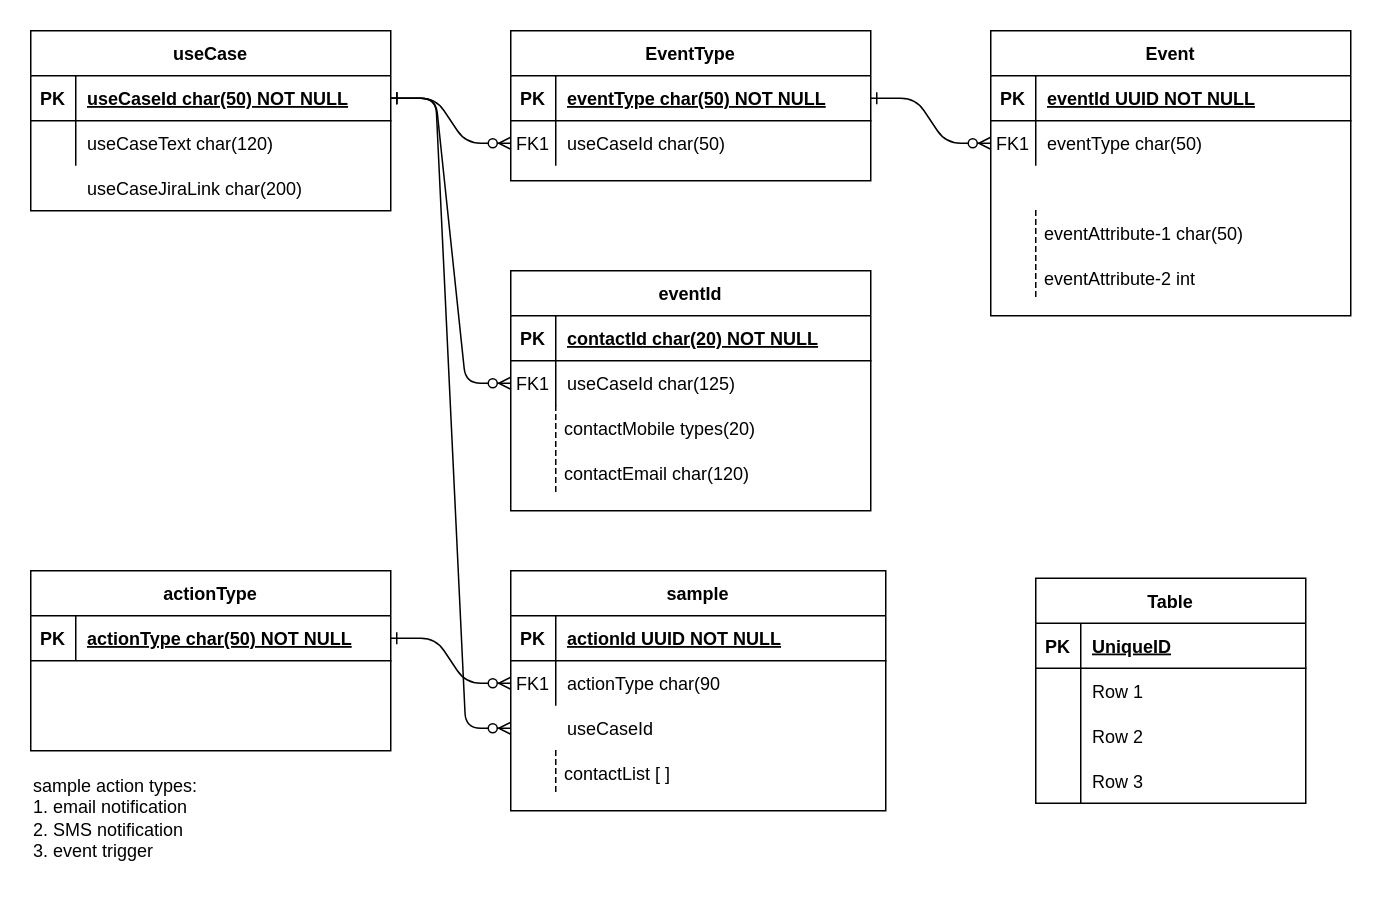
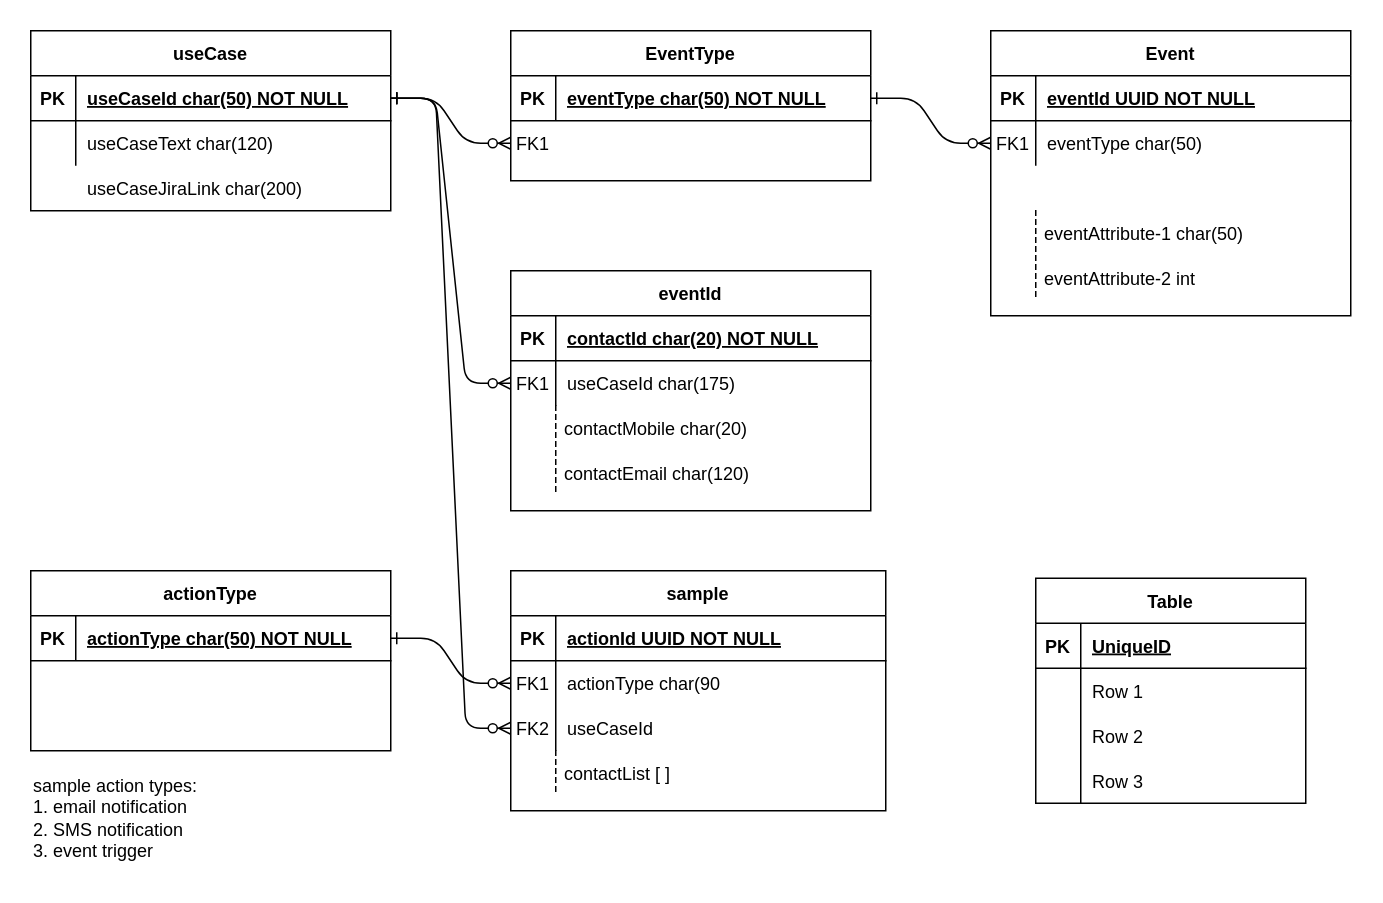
(713, 143) -> none
(660, 384) -> (660, 384)
(673, 429) -> (668, 429)
none -> (533, 728)
